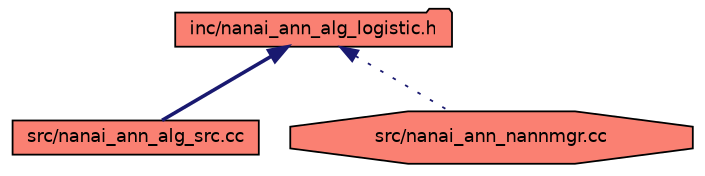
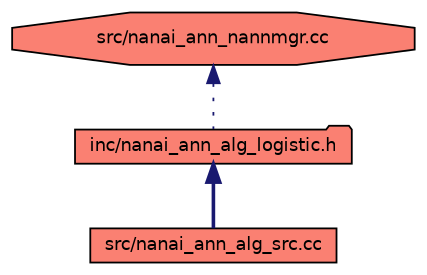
(403, 84) -> (213, 106)
